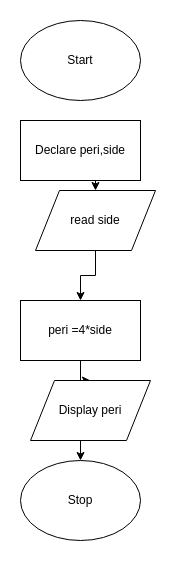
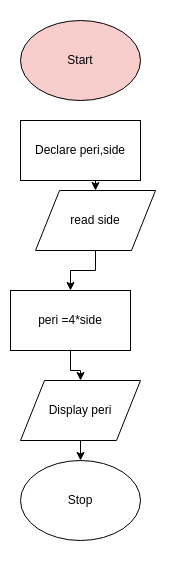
(81, 61) -> (81, 61)
(81, 331) -> (71, 321)
(91, 411) -> (81, 411)
